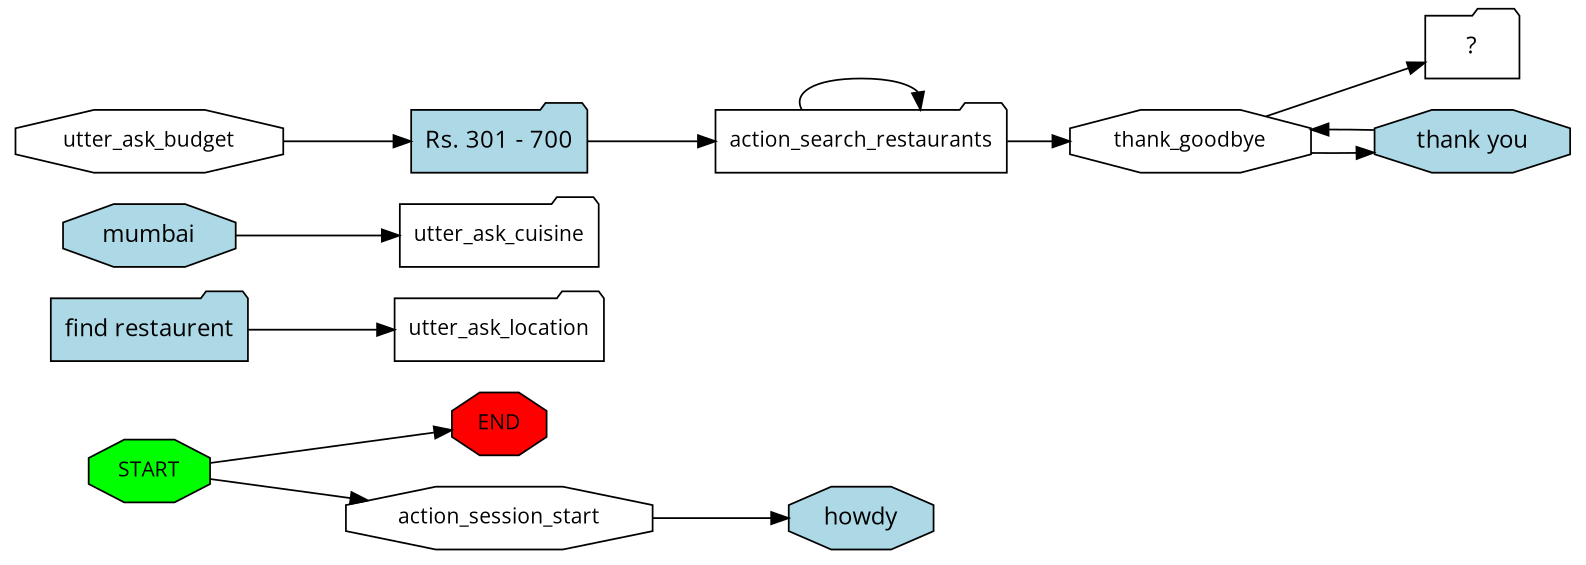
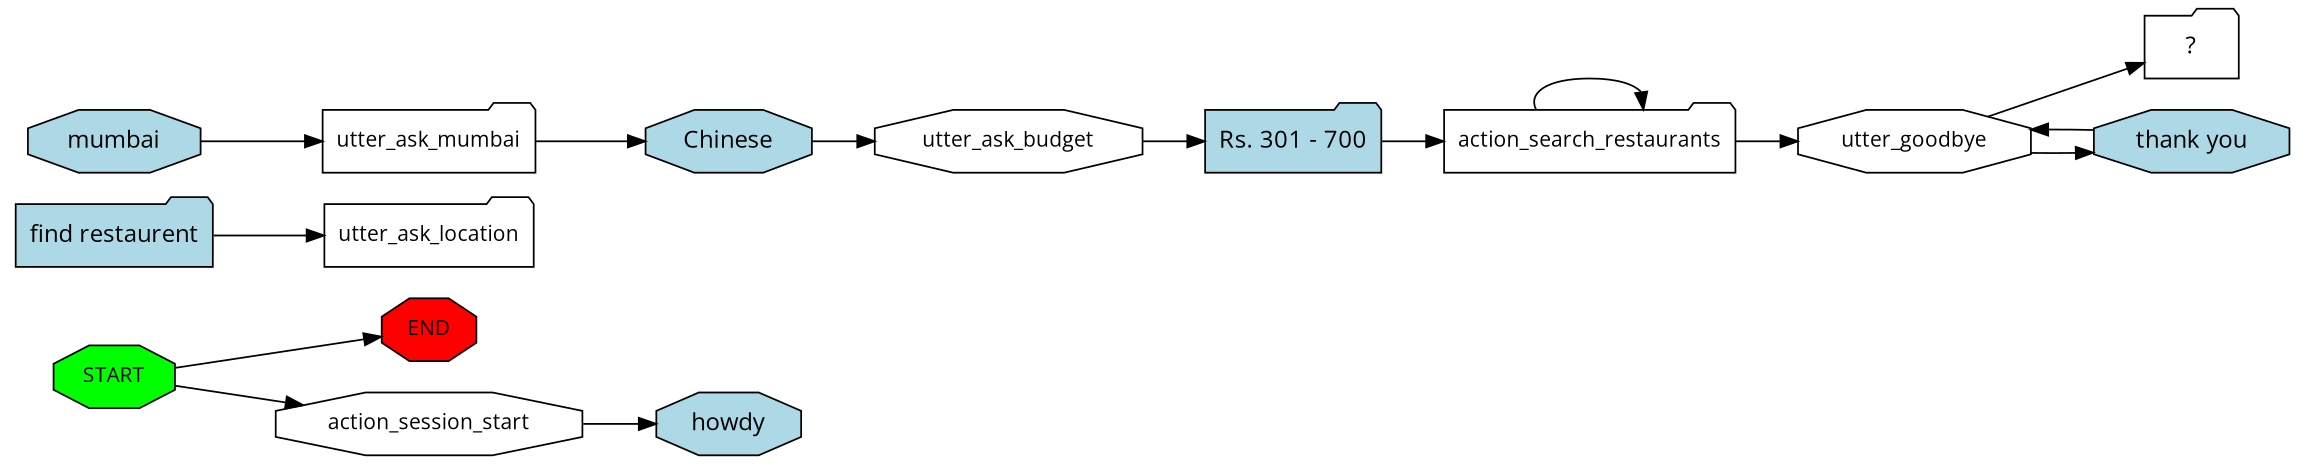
none -> (729, 141)
(1190, 141) -> (1915, 141)
(499, 236) -> (429, 141)
